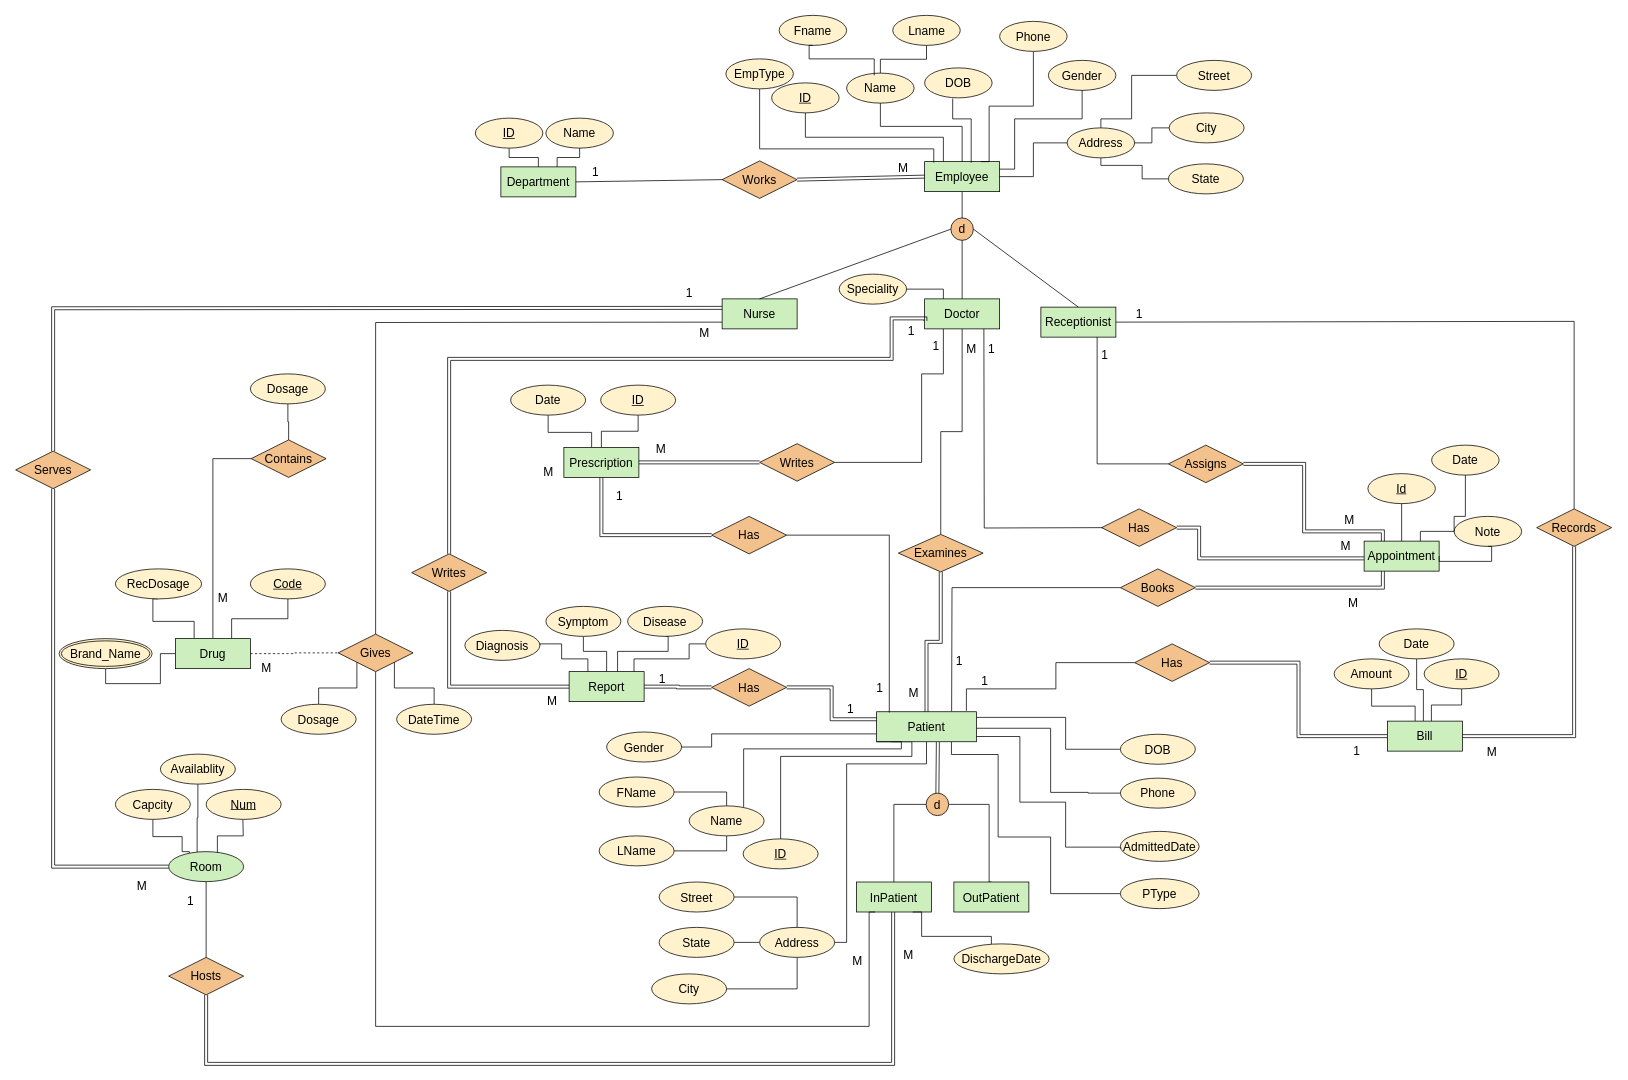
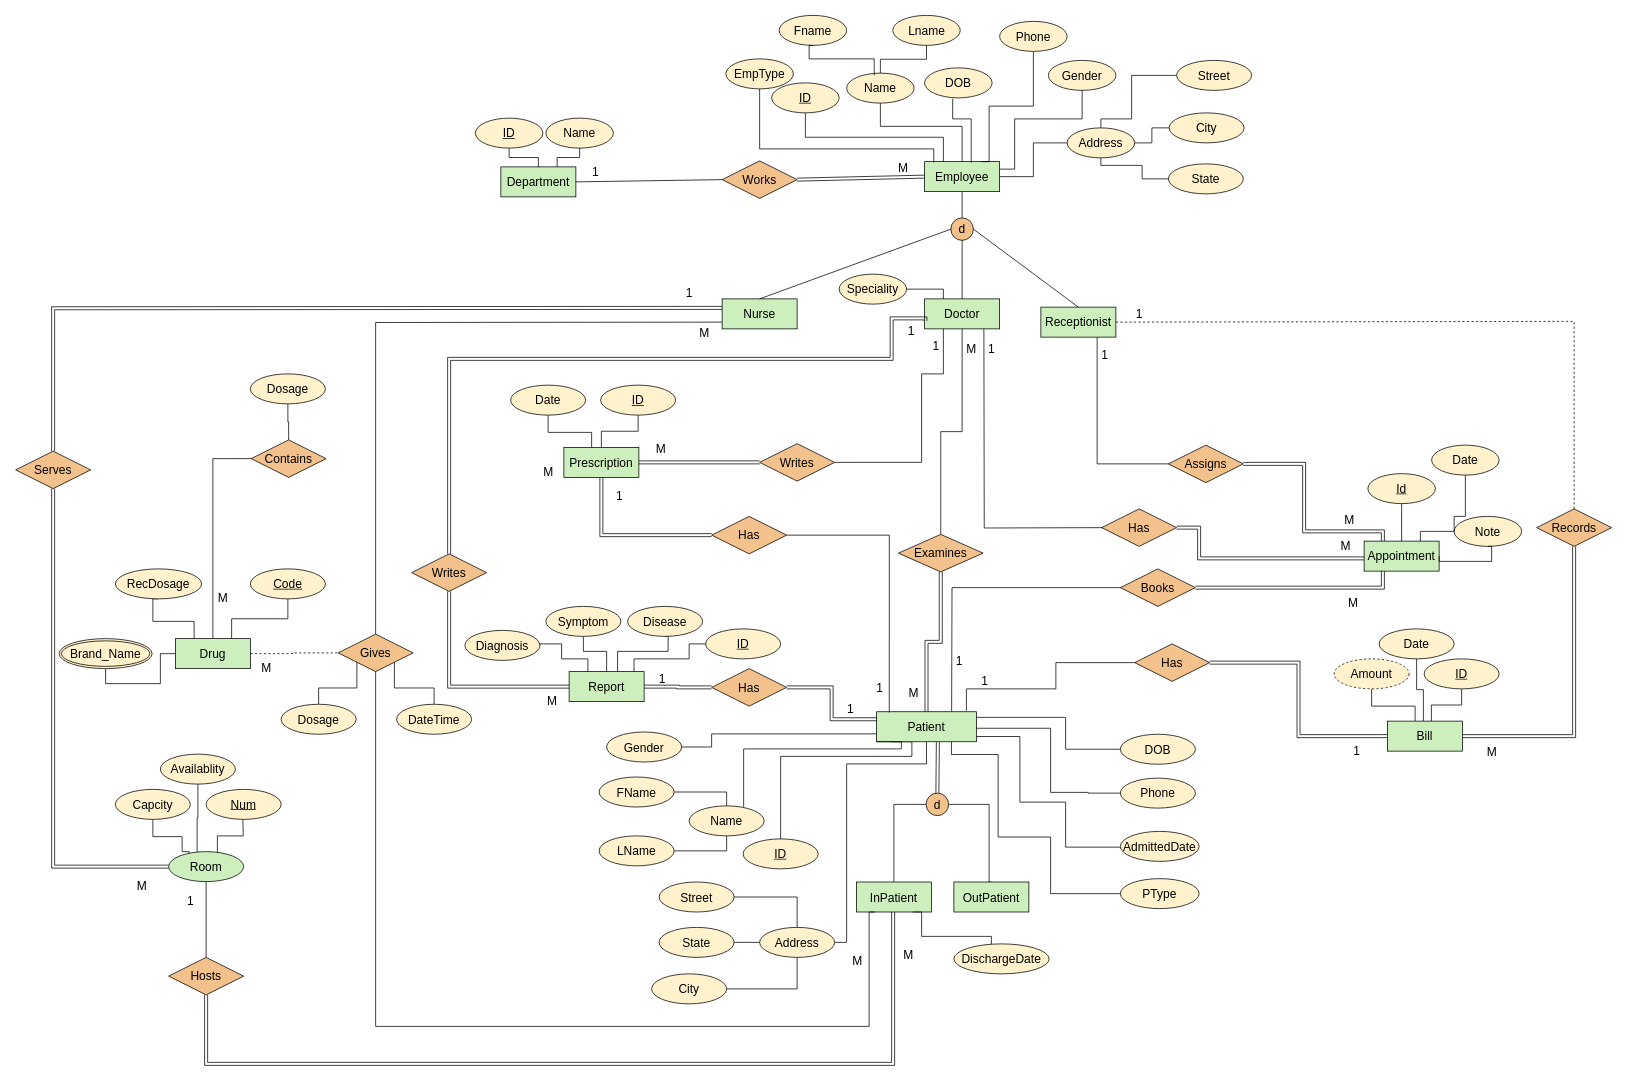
(1438, 322) -> (1438, 322)
(1371, 674) -> (1371, 674)
